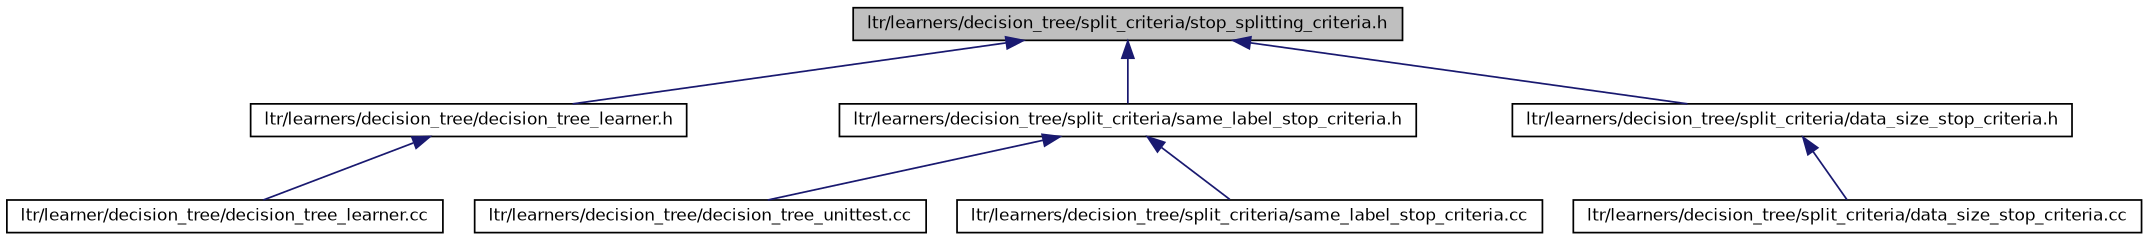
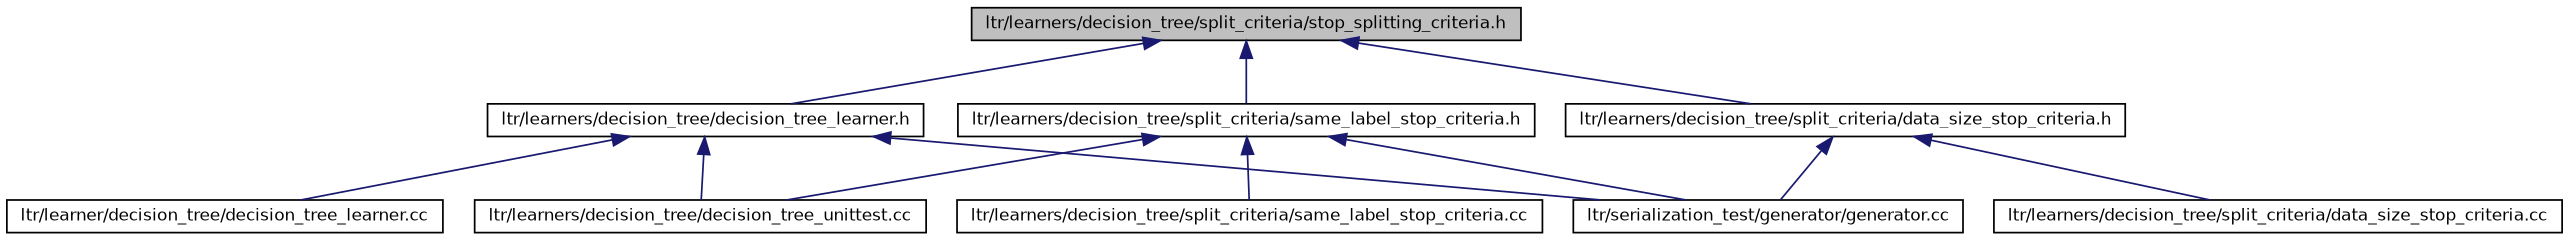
none -> (702, 177)
none -> (1768, 216)
